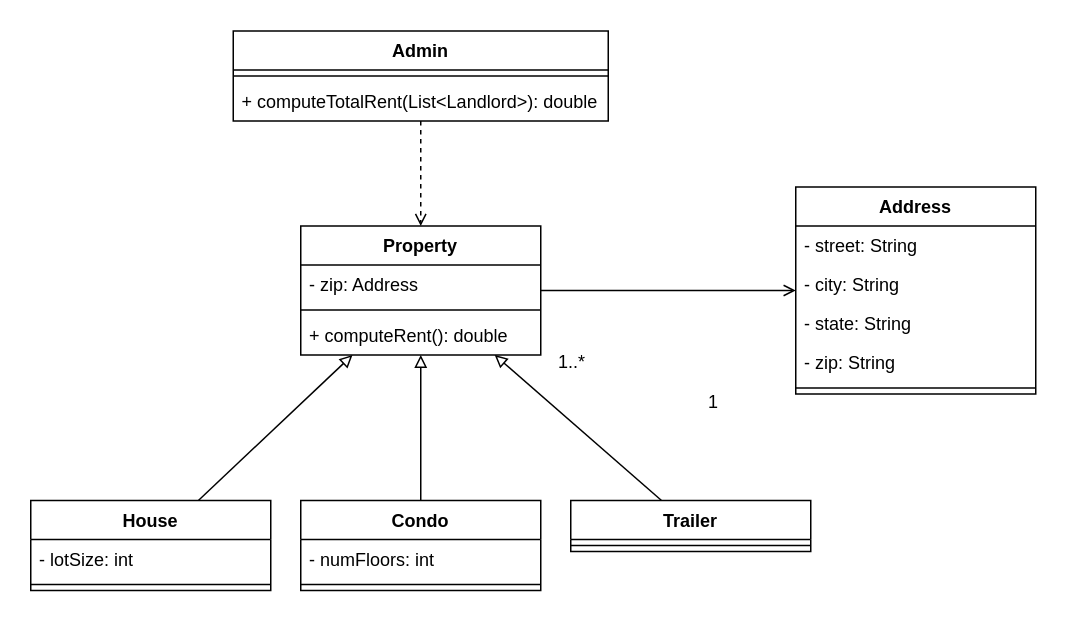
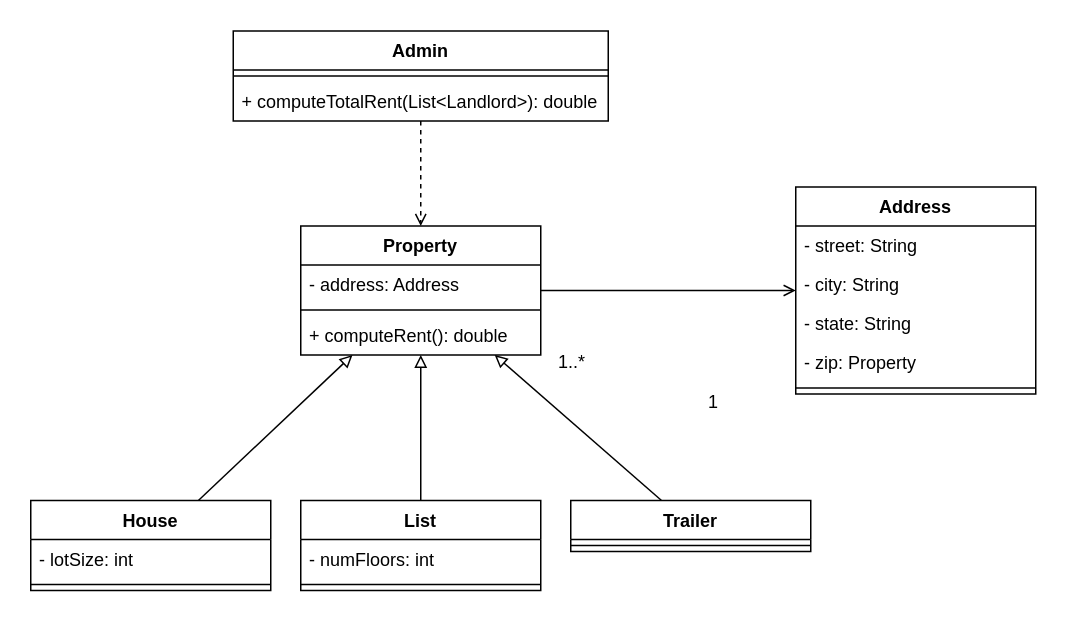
(370, 285) -> (393, 285)
(858, 363) -> (870, 363)
(420, 521) -> (420, 521)
